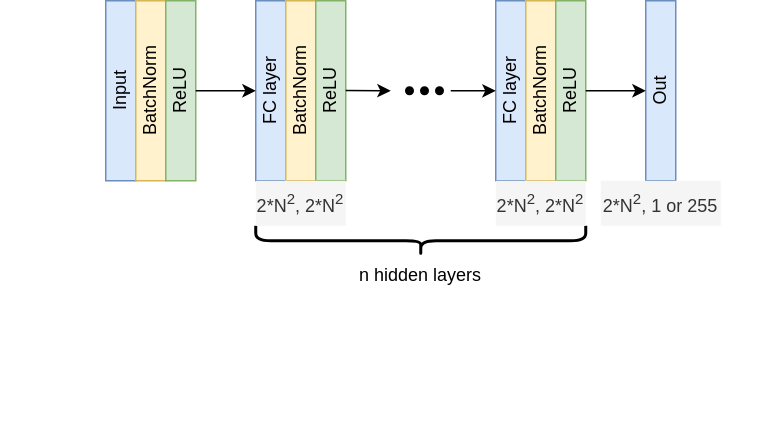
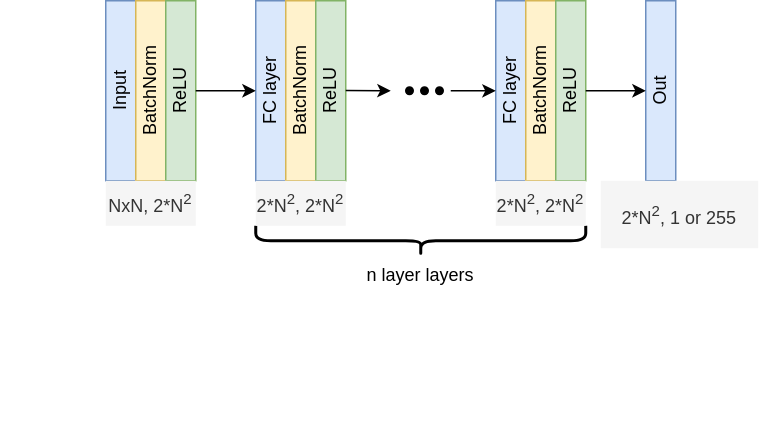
none -> (151, 203)
(661, 203) -> (680, 215)
(421, 275) -> (421, 275)
